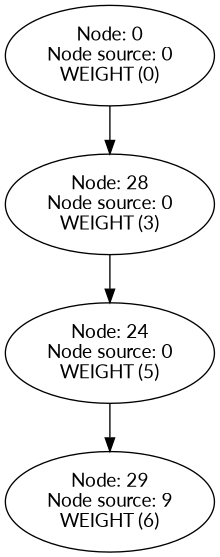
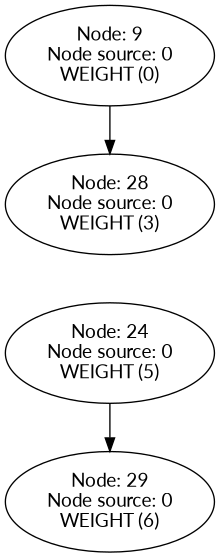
(110, 56) -> (110, 56)
(110, 272) -> none
(110, 502) -> (110, 502)
